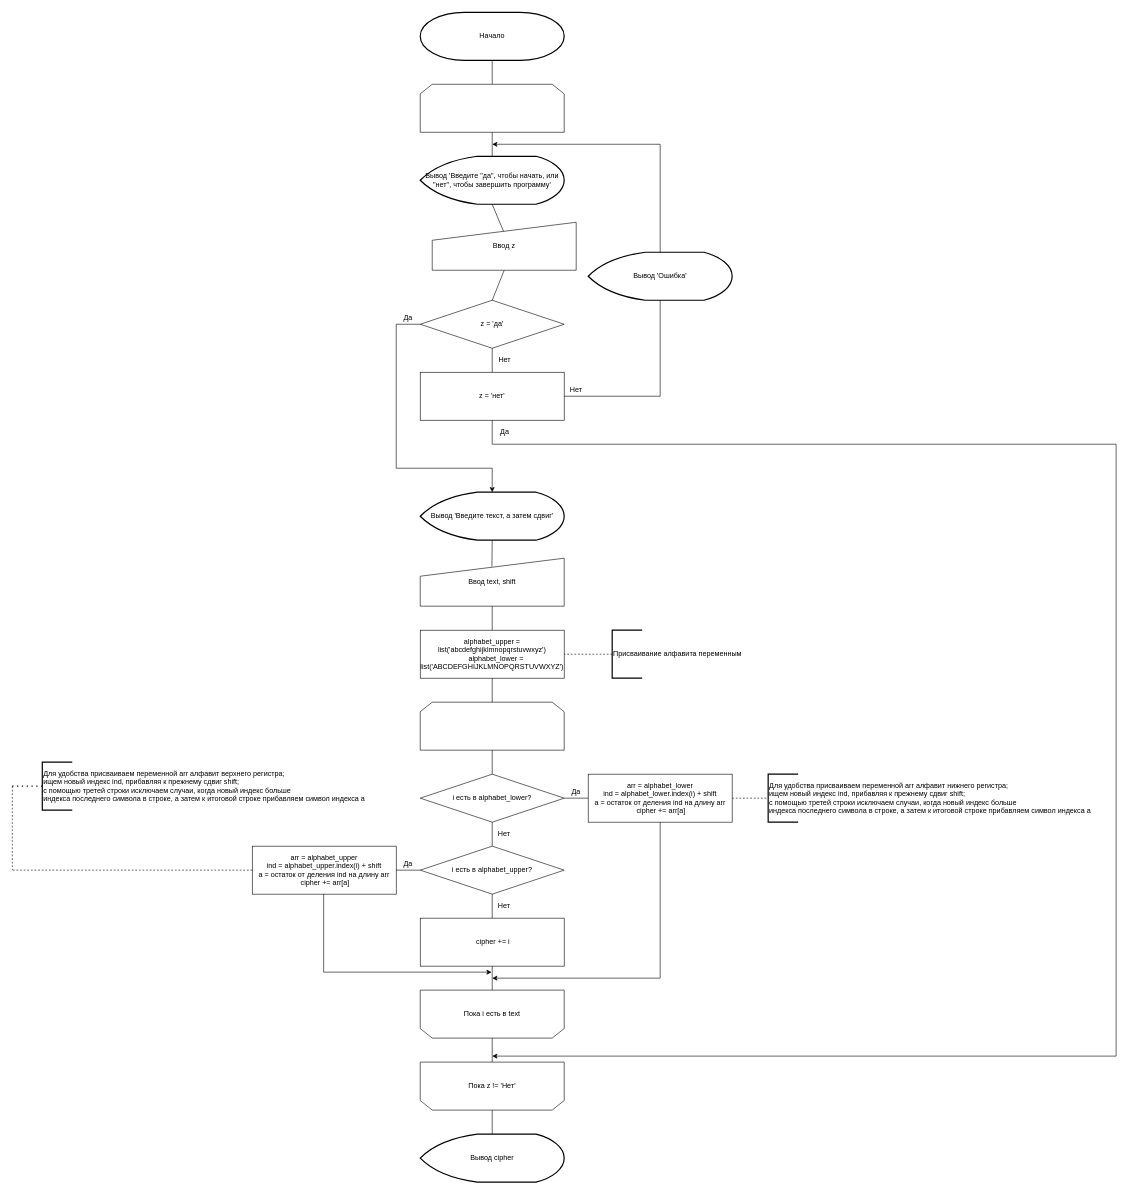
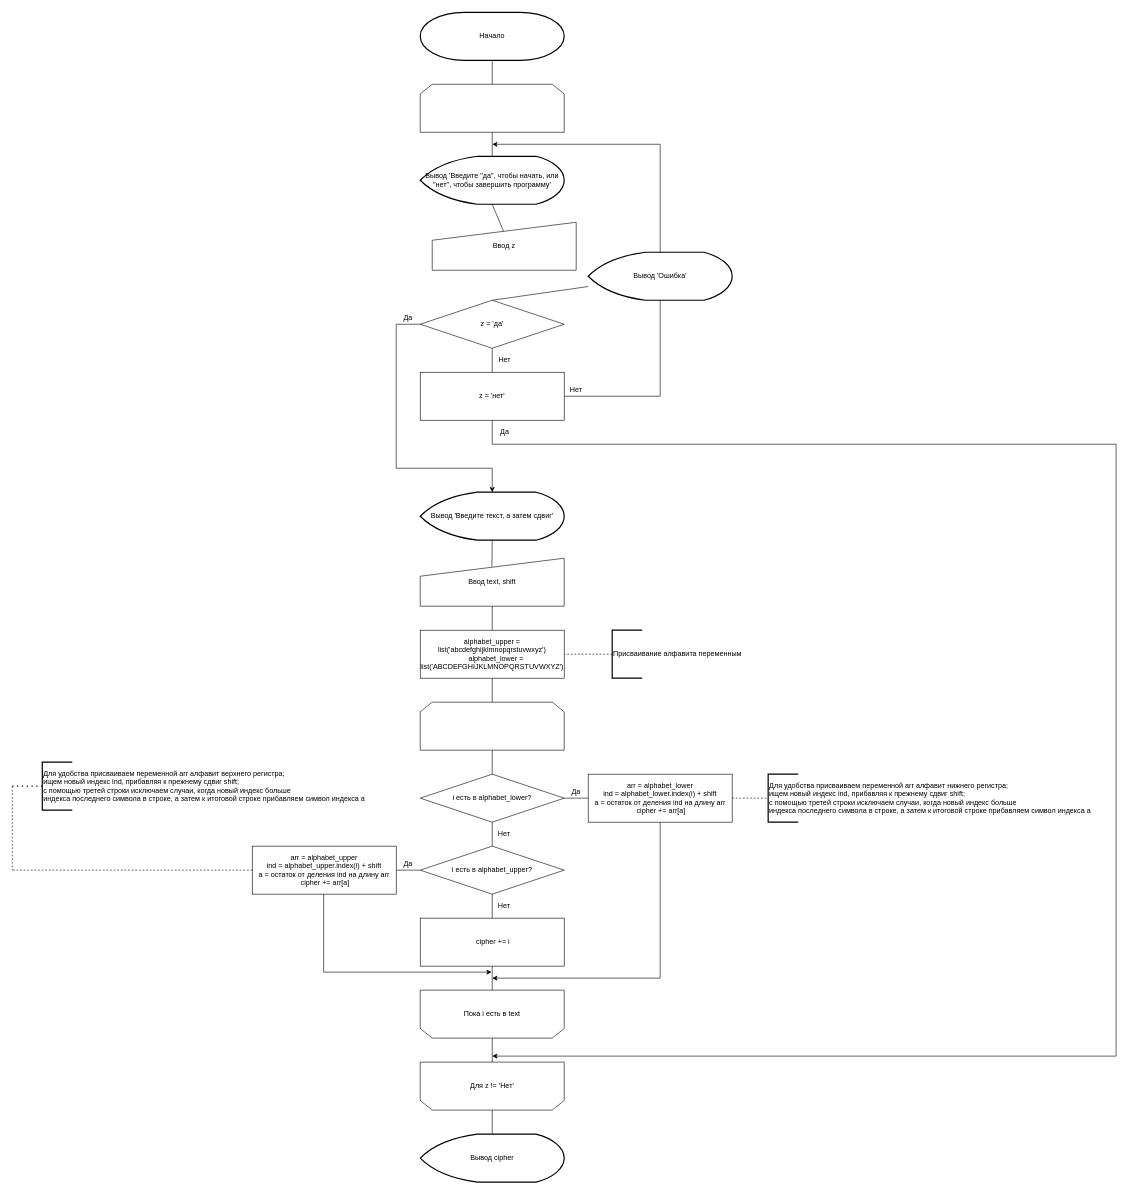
(498, 285) -> (540, 293)
(492, 1086) -> (492, 1086)
